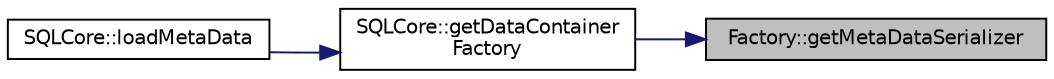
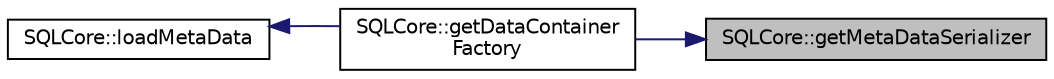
(876, 39) -> (876, 39)
(295, 53) -> (315, 26)
